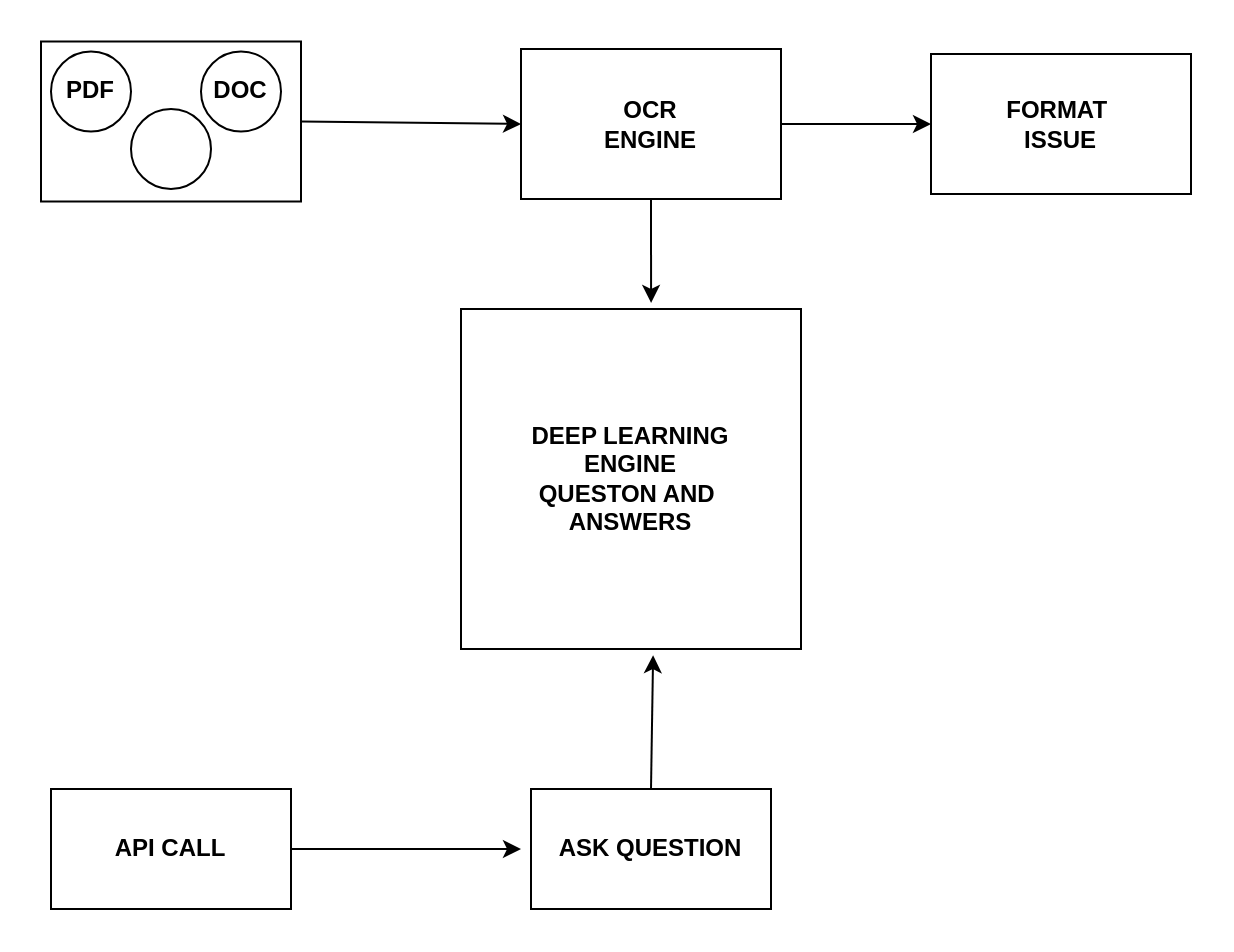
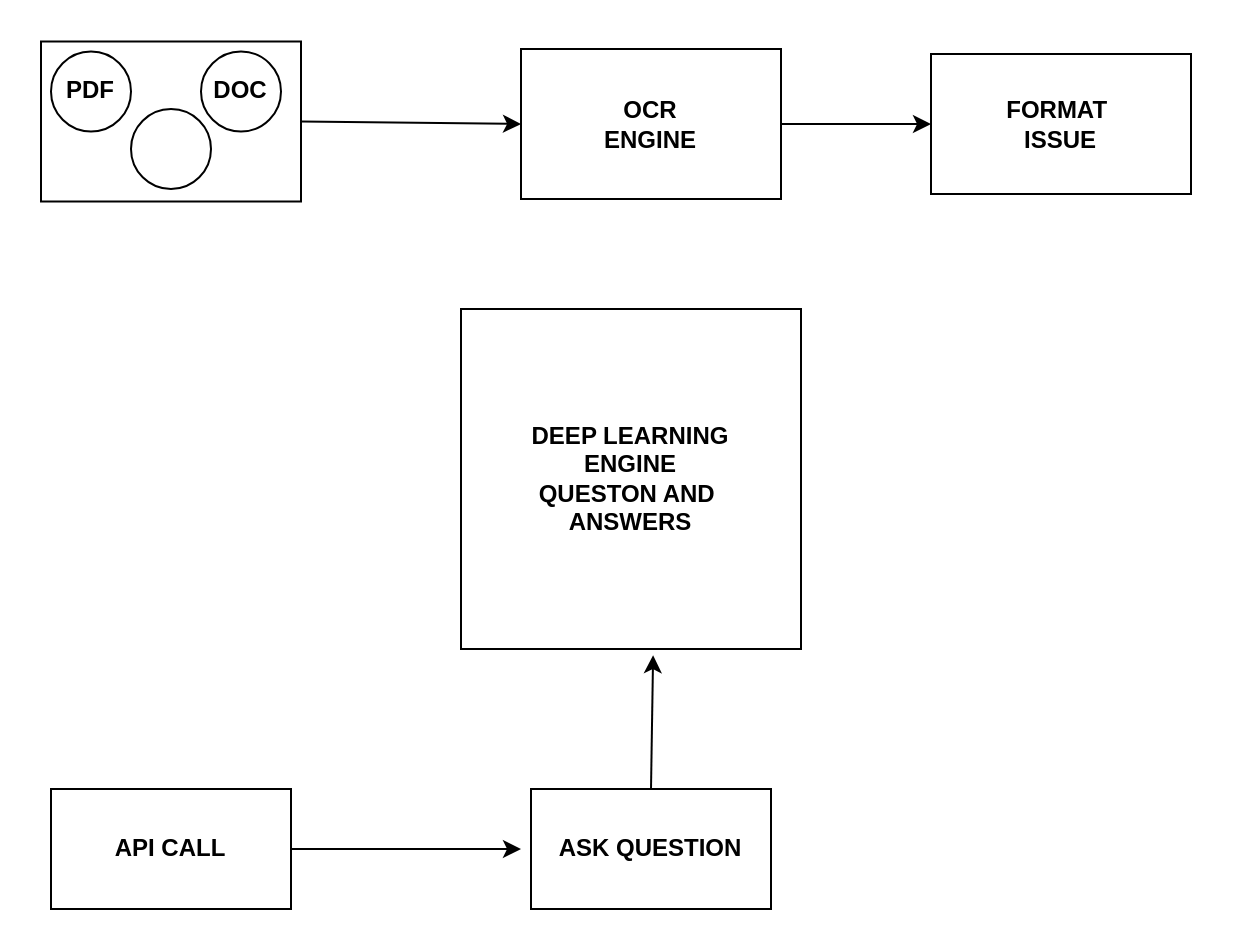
(651, 244) -> none
